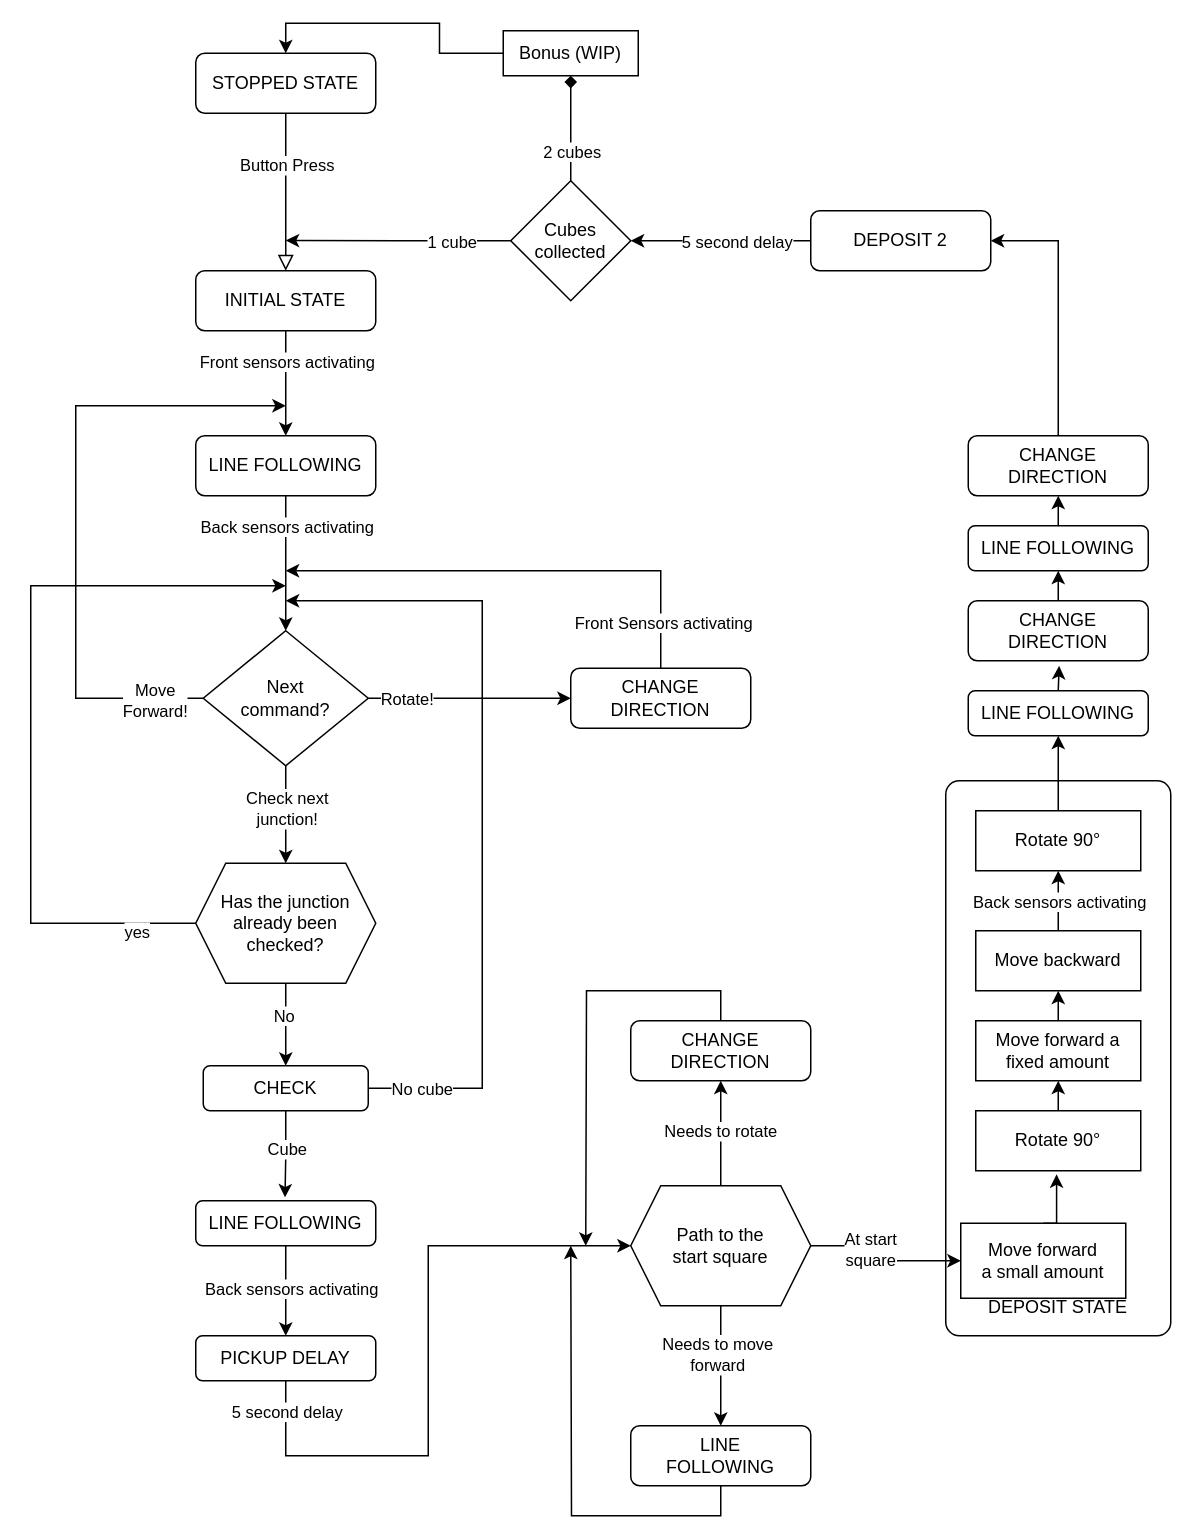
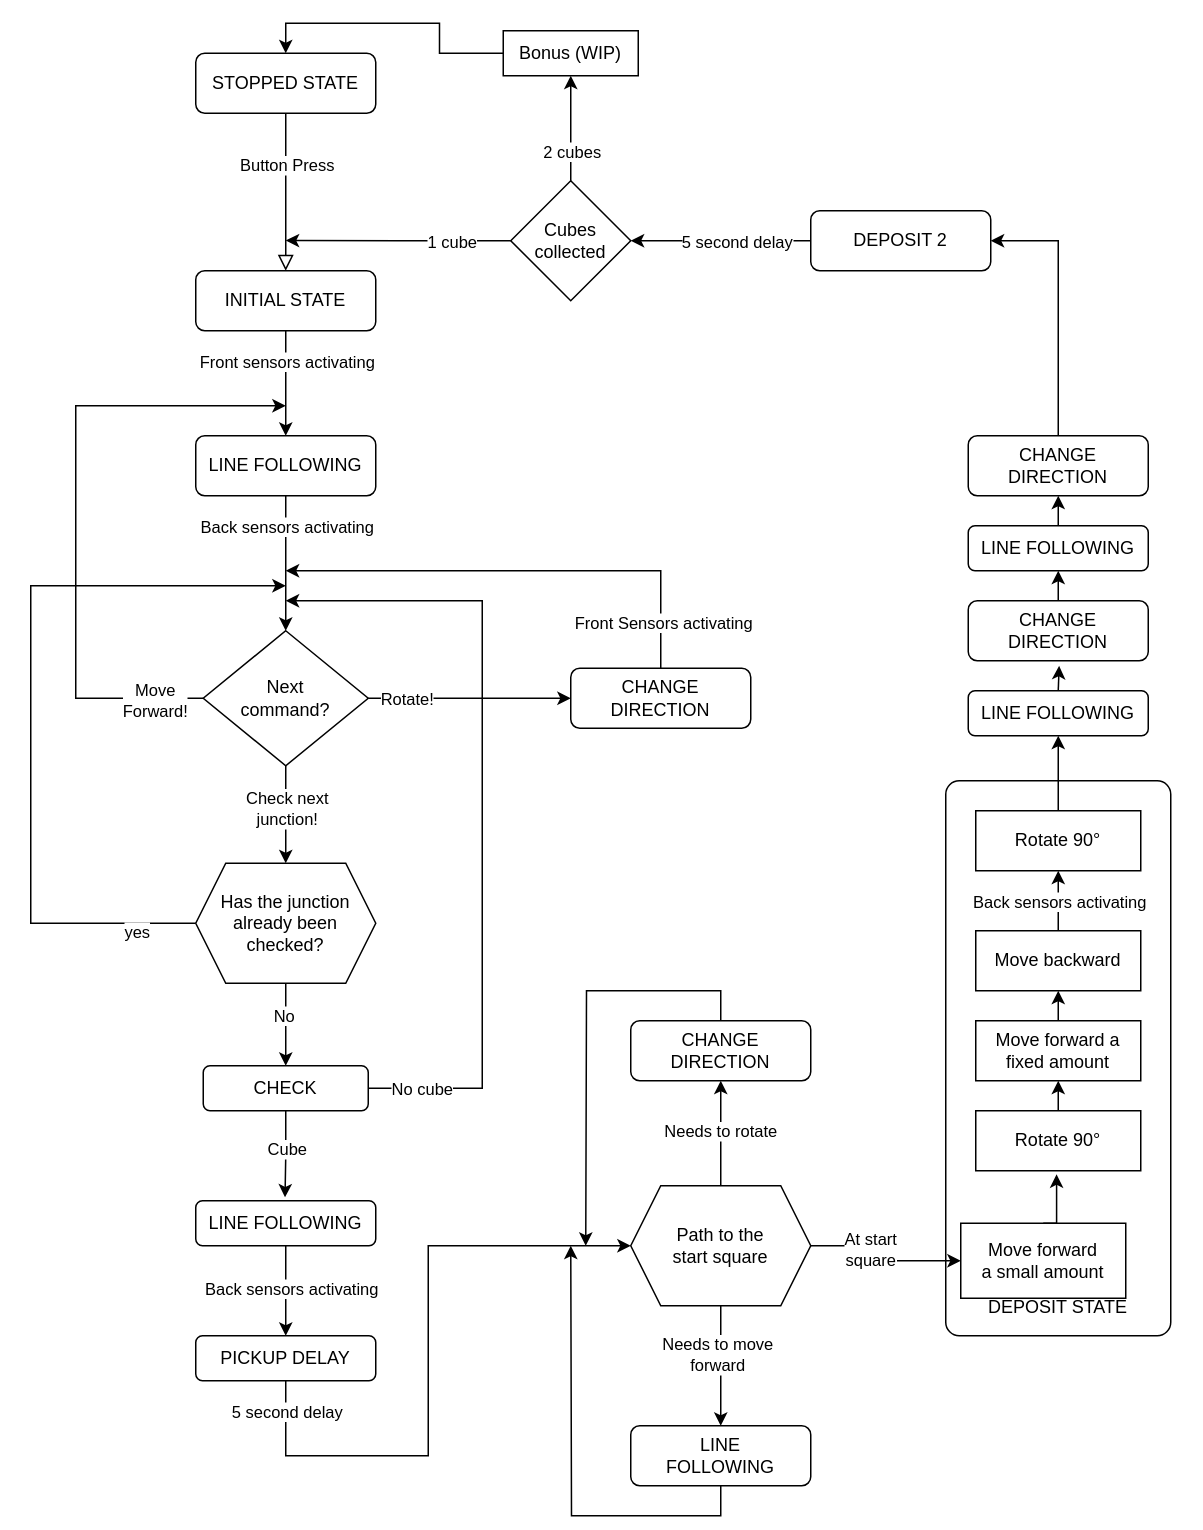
(571, 88) -> (571, 87)
